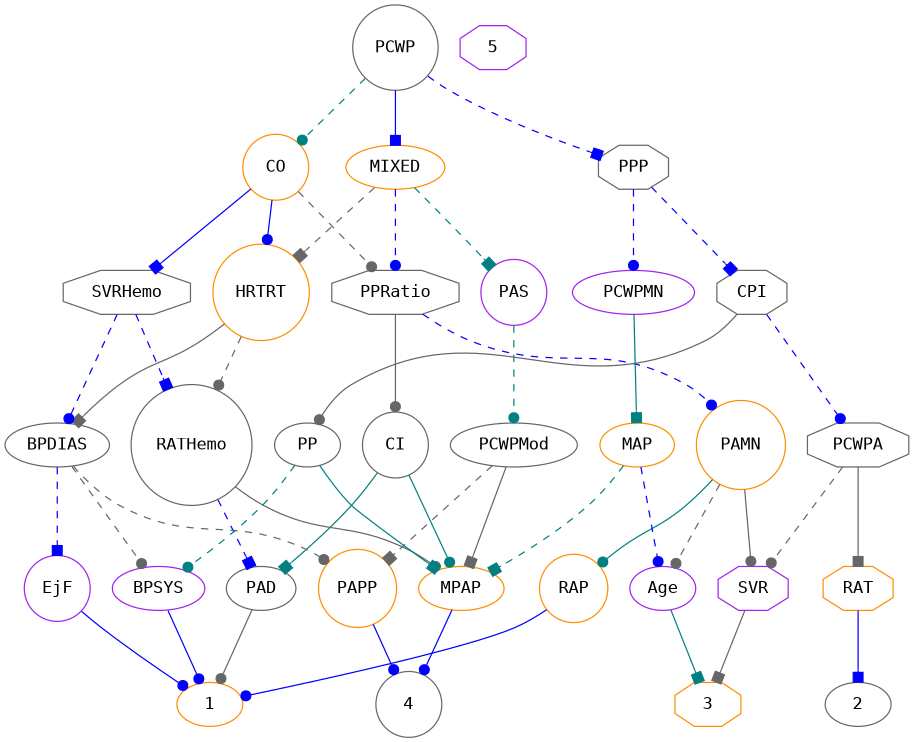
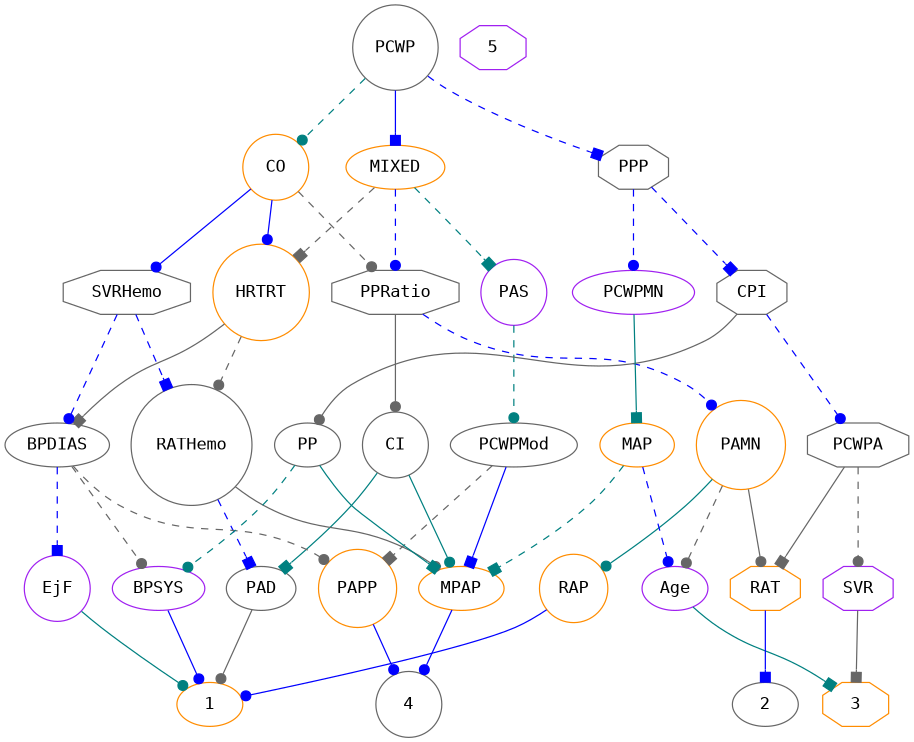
(206, 226) -> (205, 226)
(490, 511) -> (490, 511)
(748, 523) -> (754, 523)
(129, 648) -> (129, 648)
